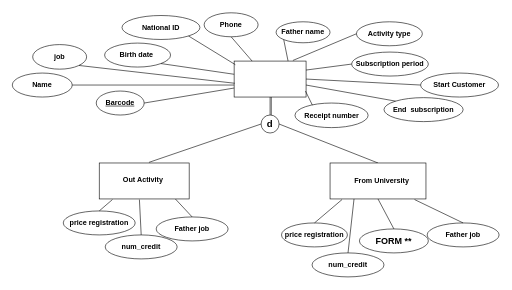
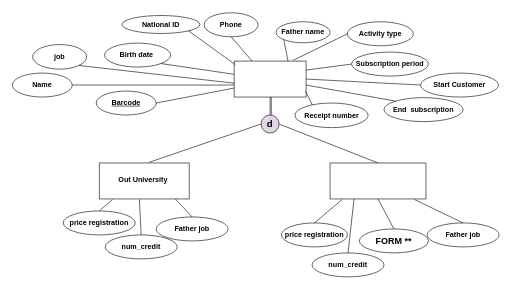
(161, 27) -> (161, 24)
(390, 34) -> (381, 34)
(120, 103) -> (126, 103)
(270, 124) -> (270, 124)
(144, 180) -> (144, 180)
(382, 181) -> none
